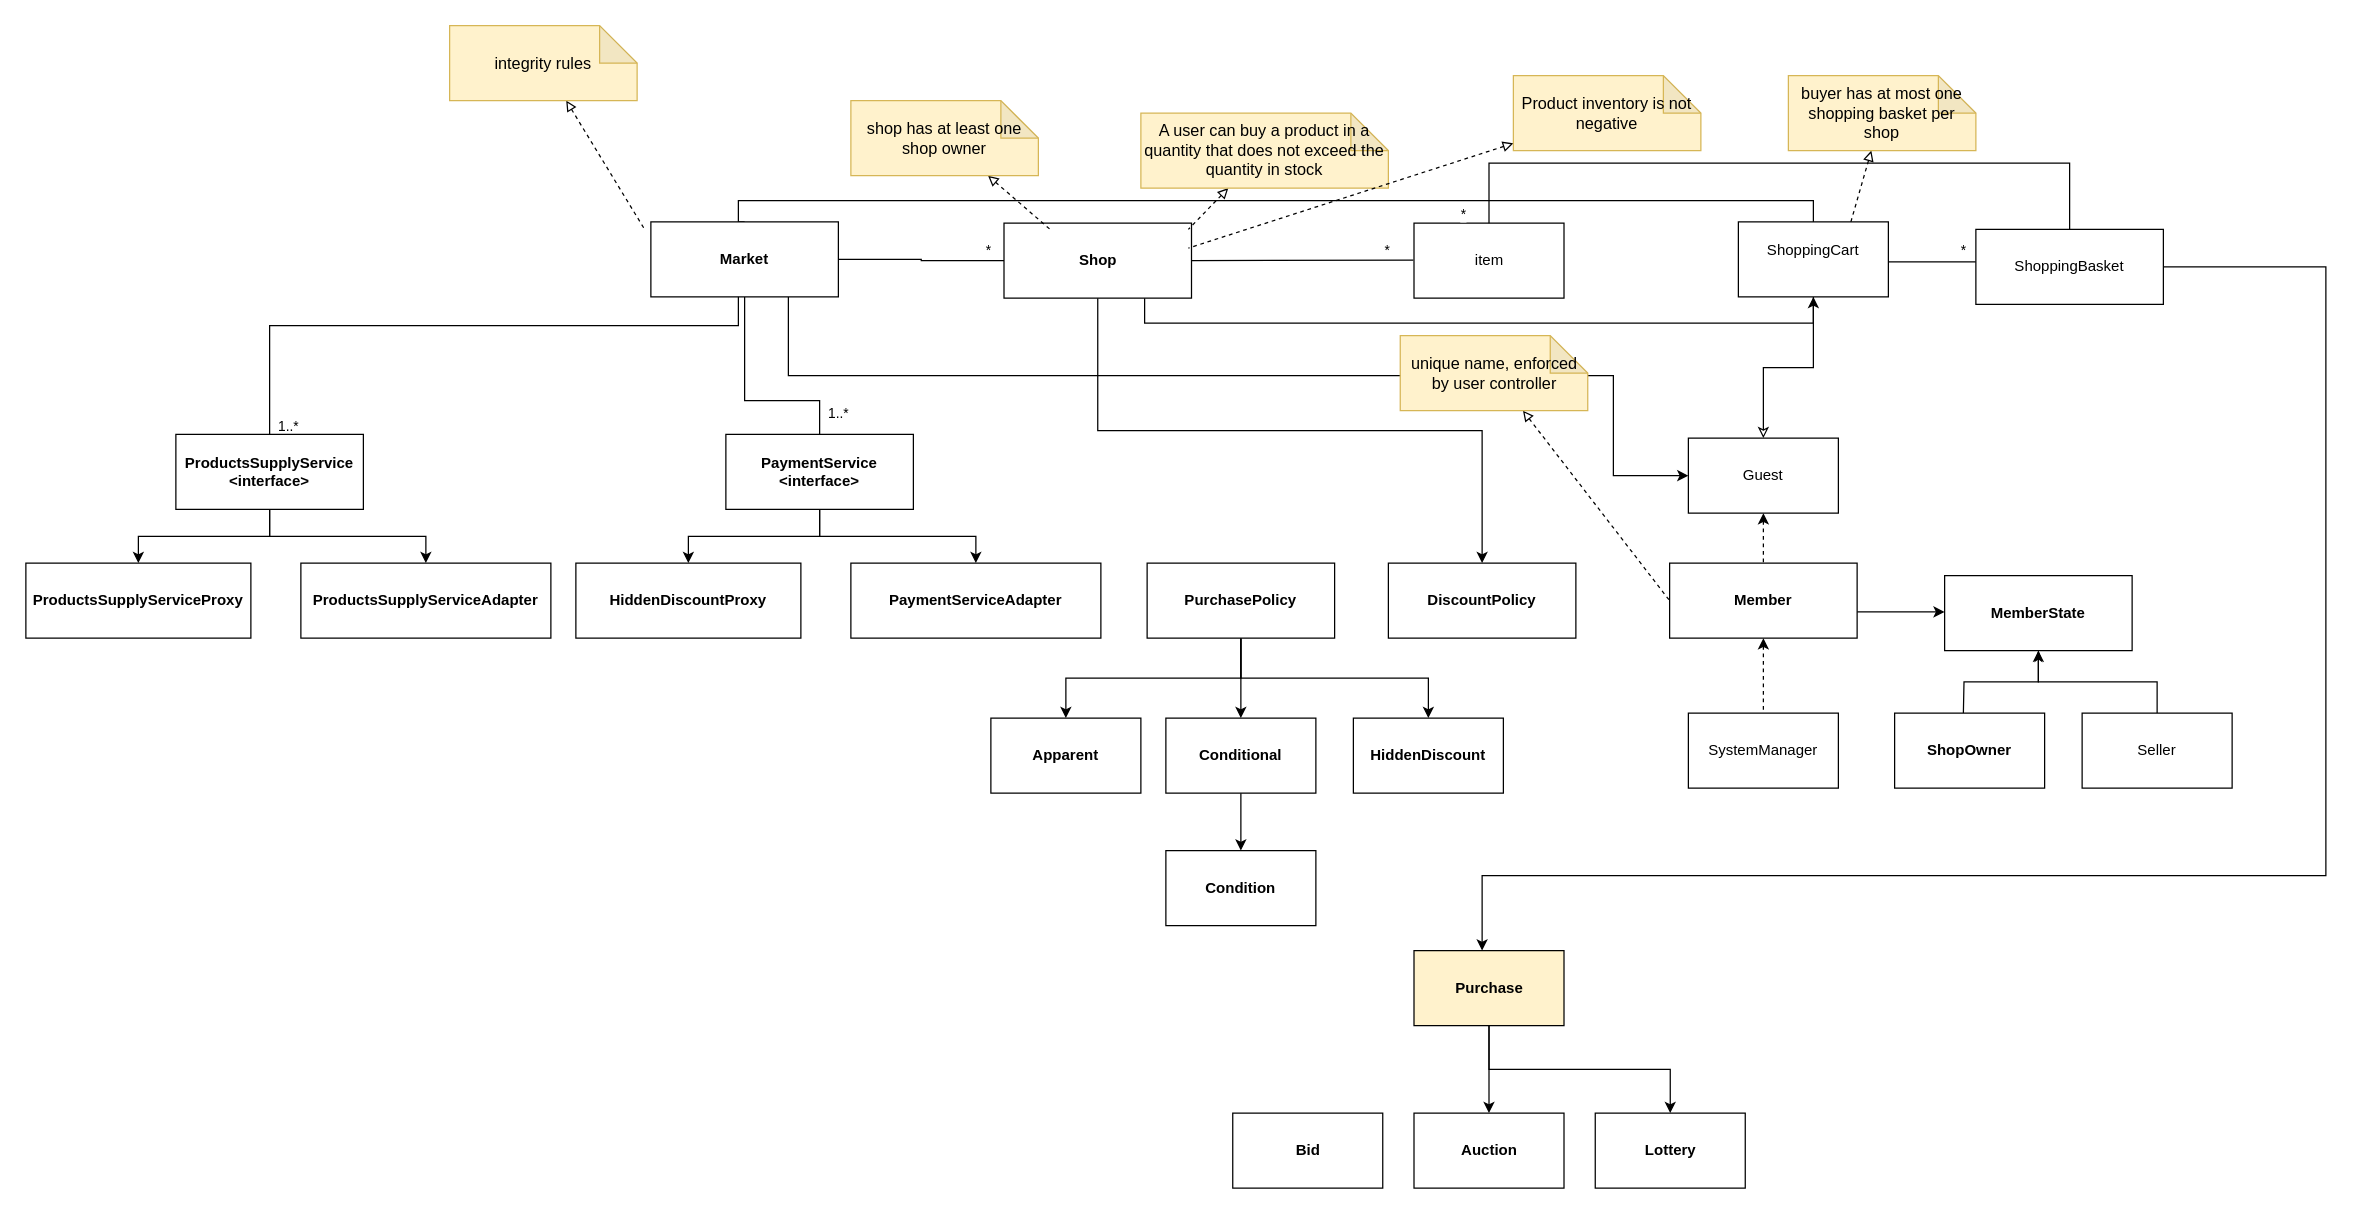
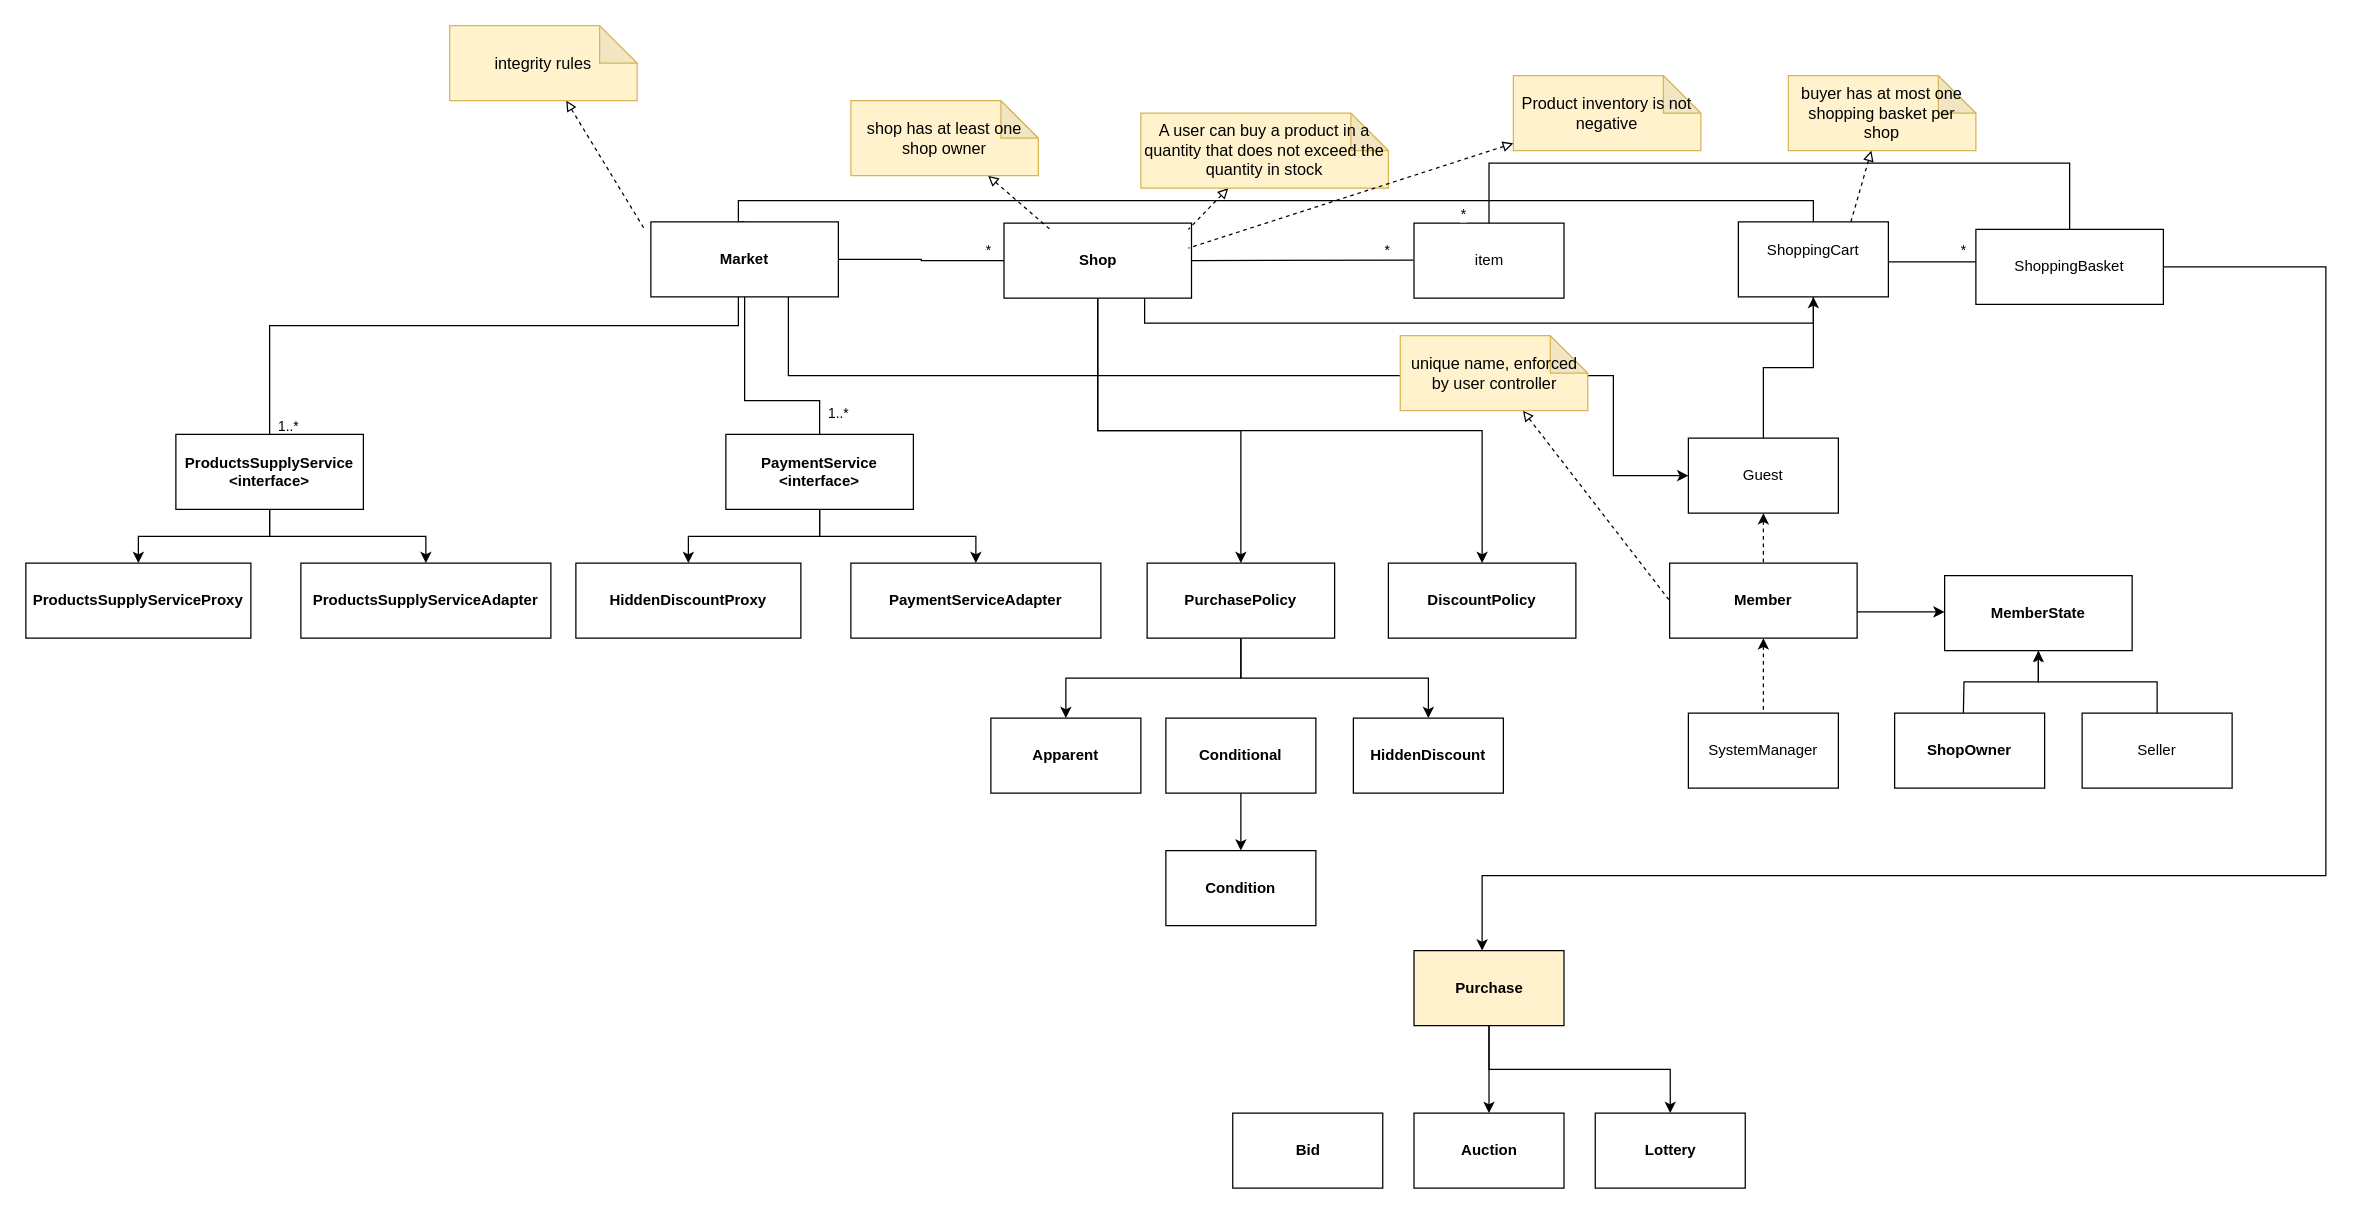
(1763, 428) -> (1763, 431)
none -> (1241, 494)
(1241, 695) -> none
